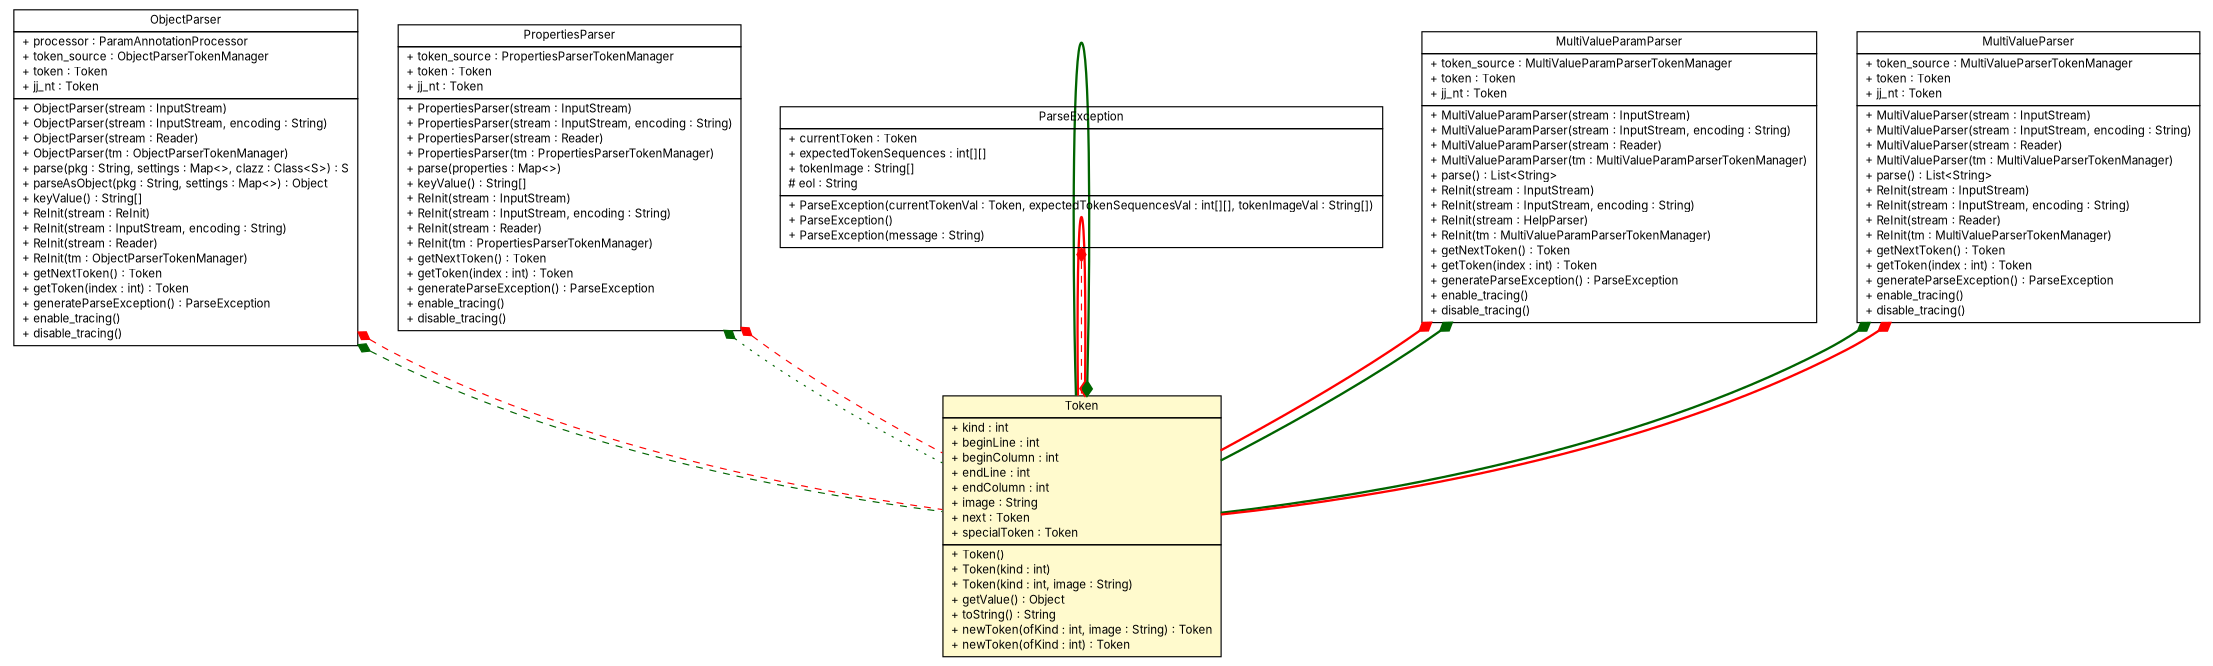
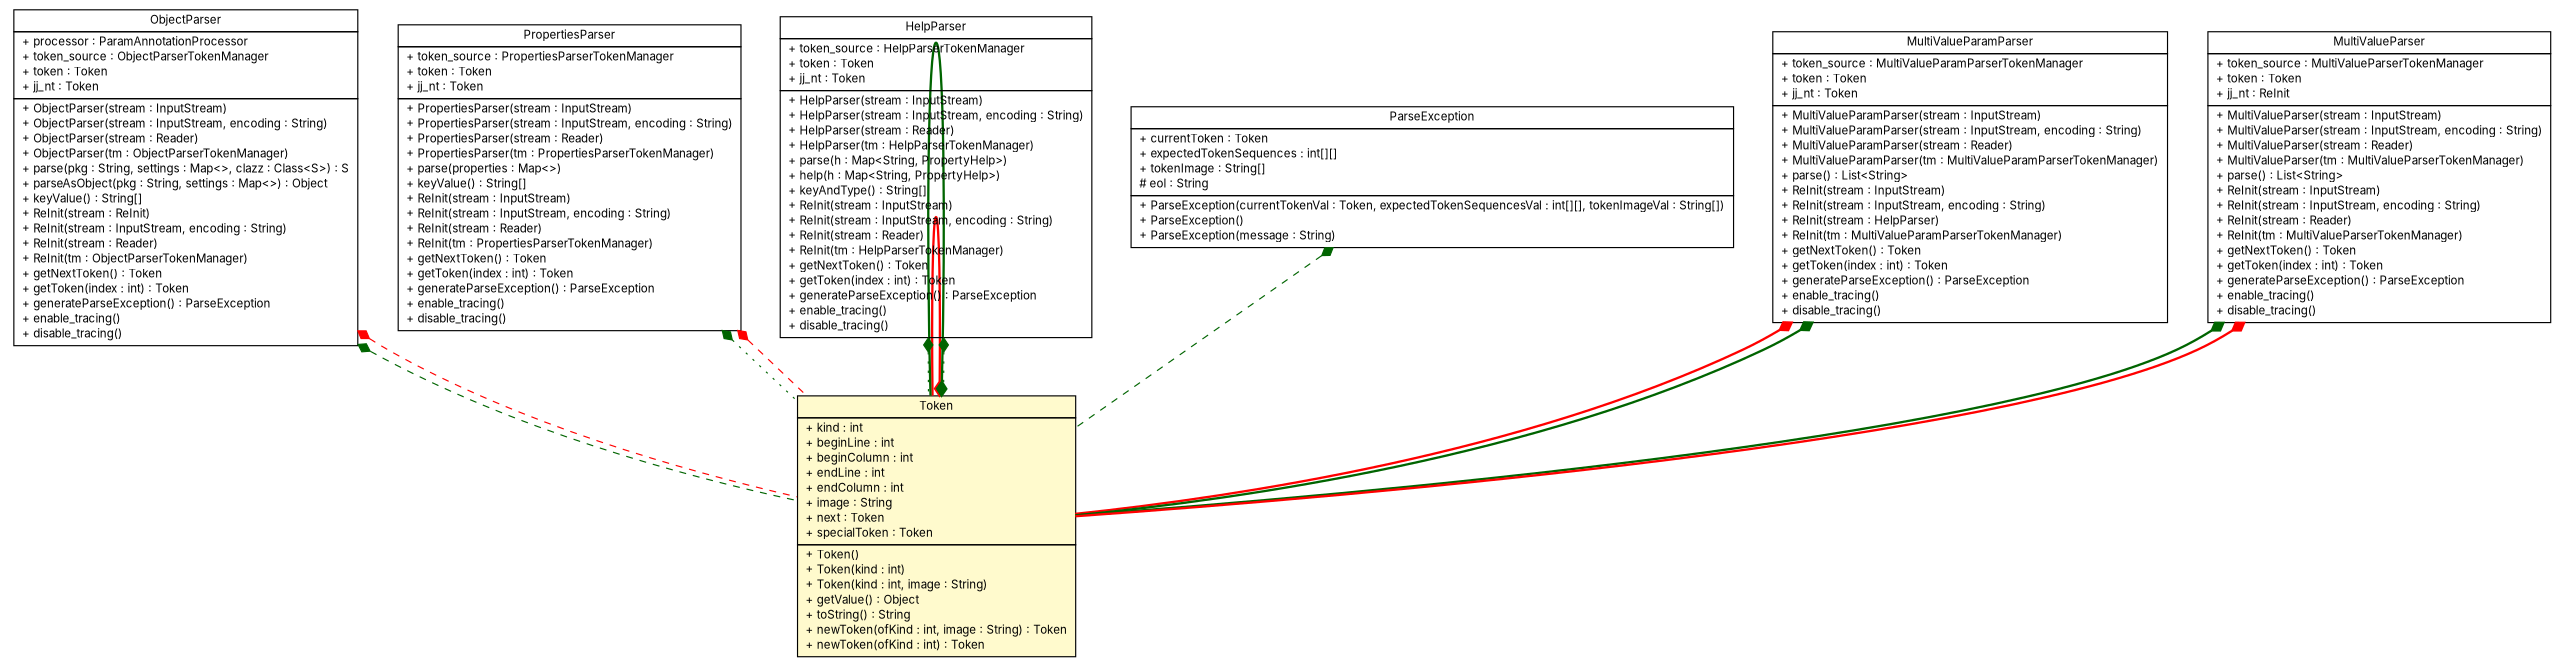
(1904, 94) -> (2253, 94)
none -> (936, 177)
(1081, 329) -> (1199, 342)
